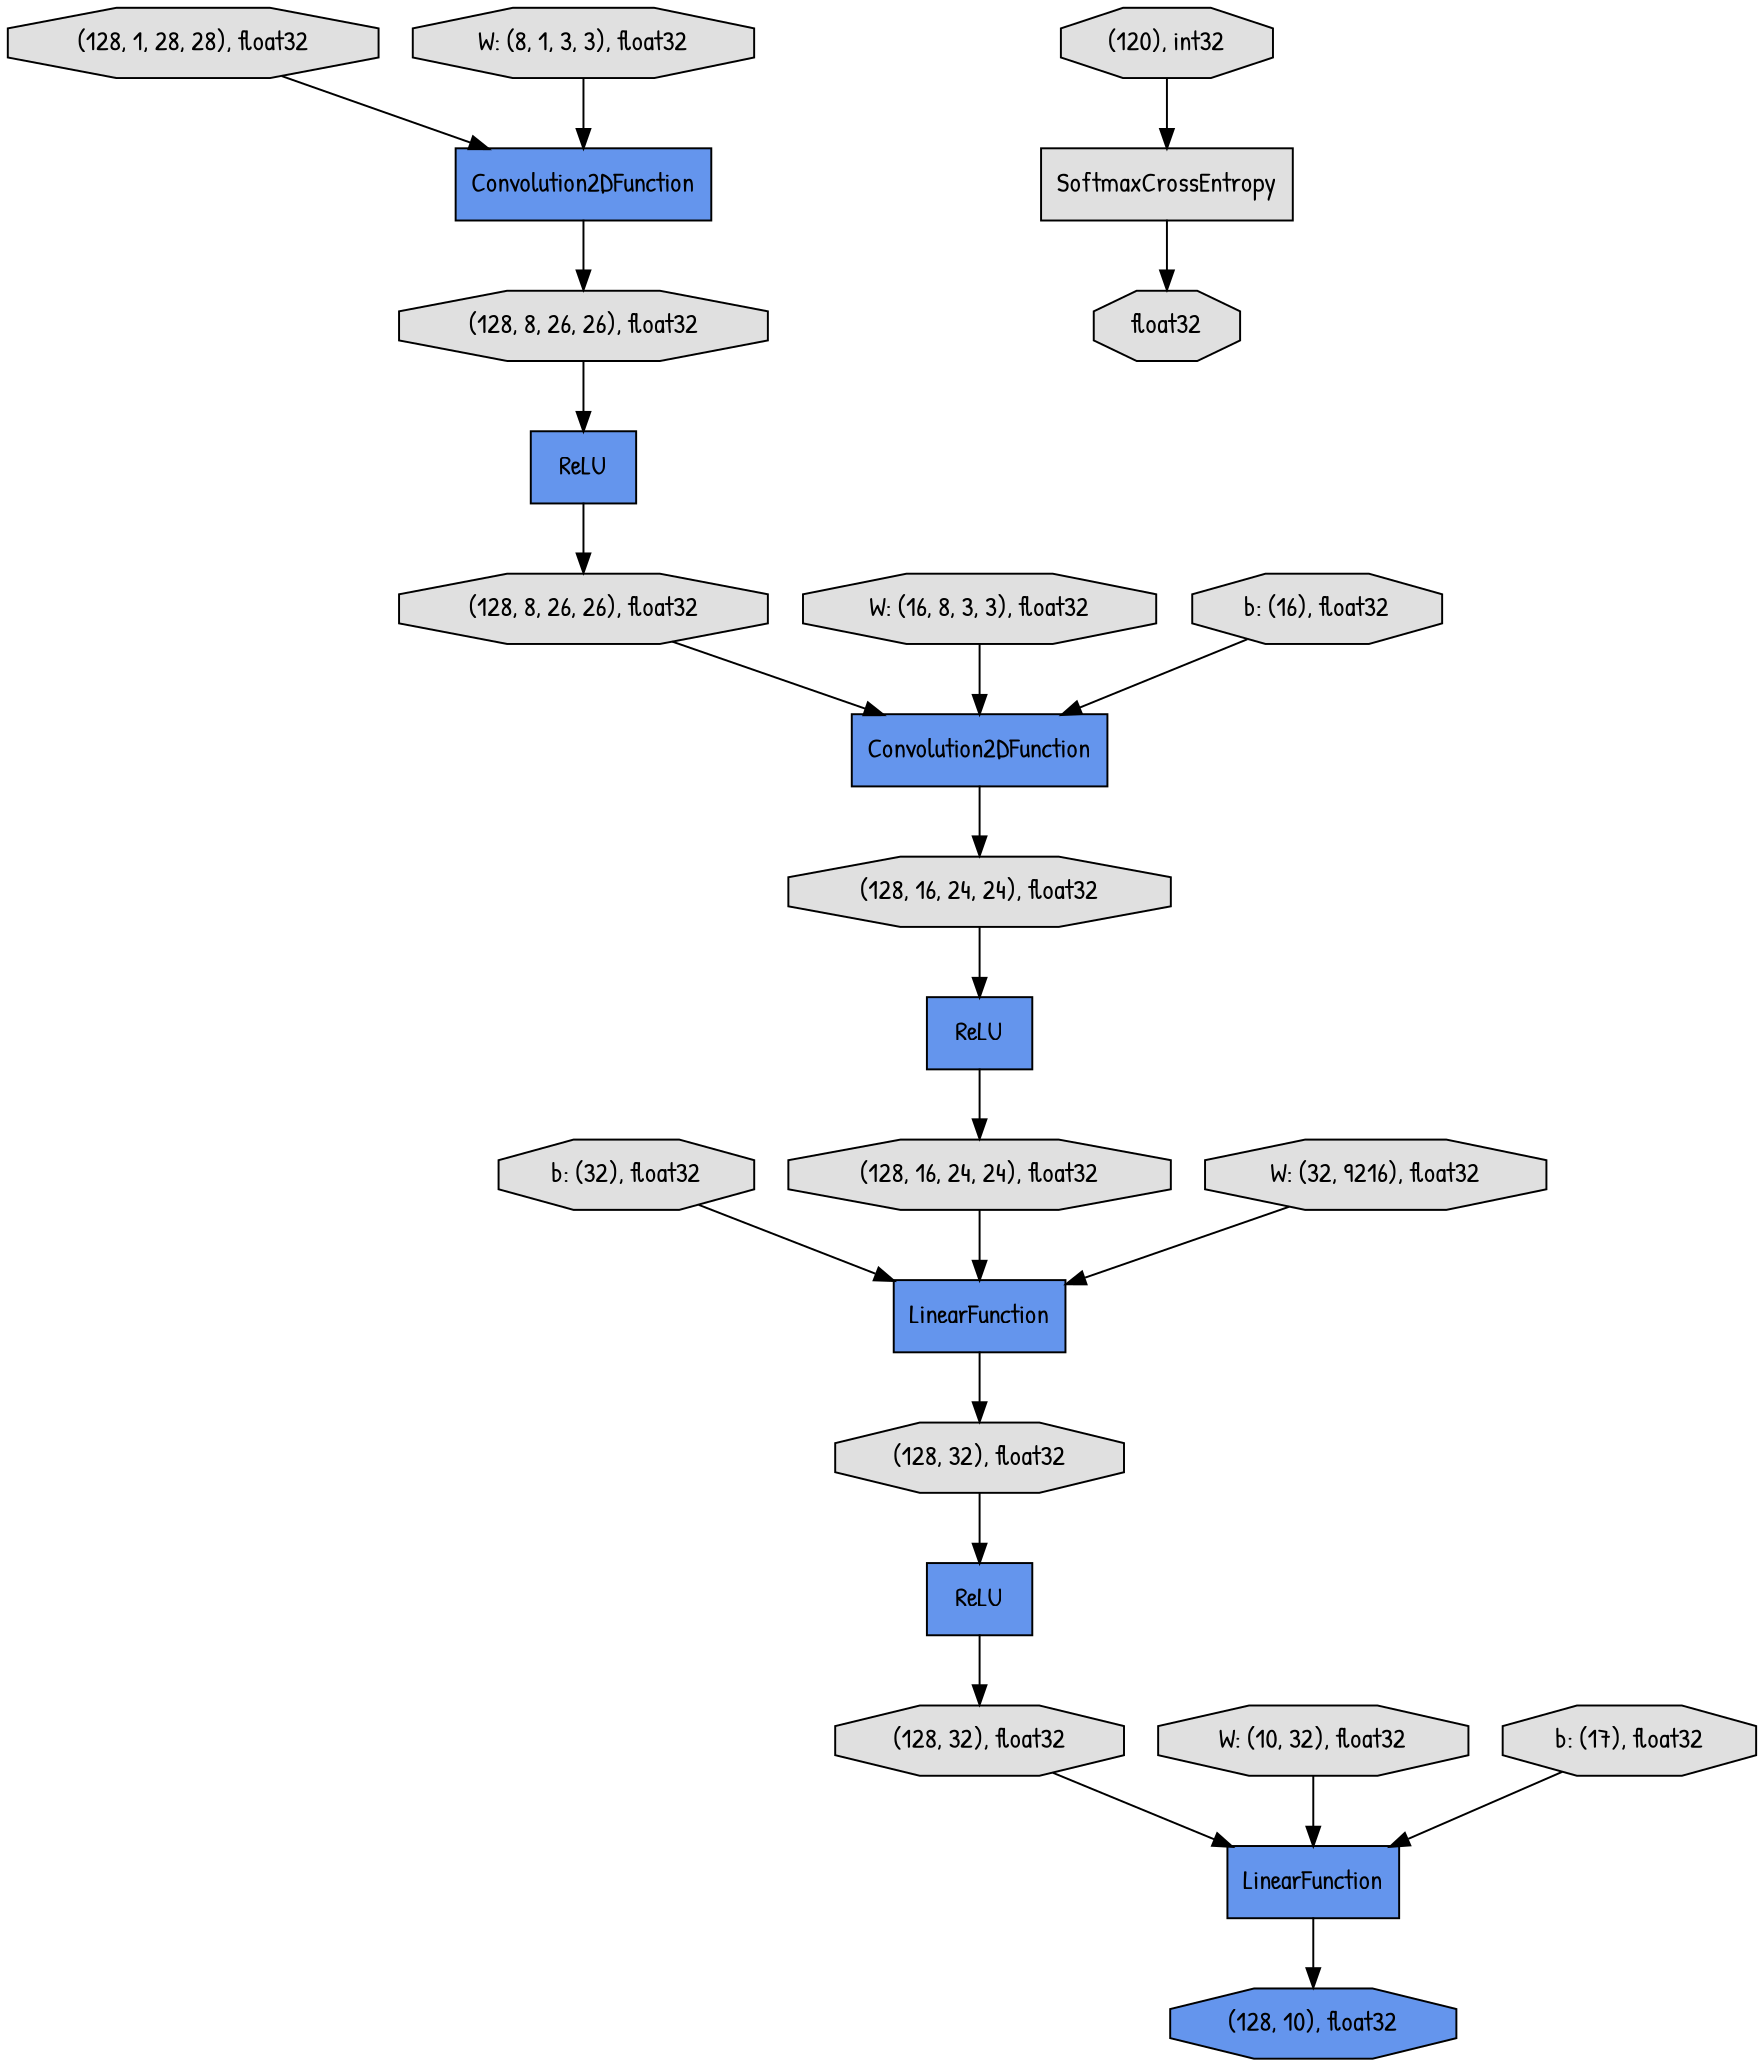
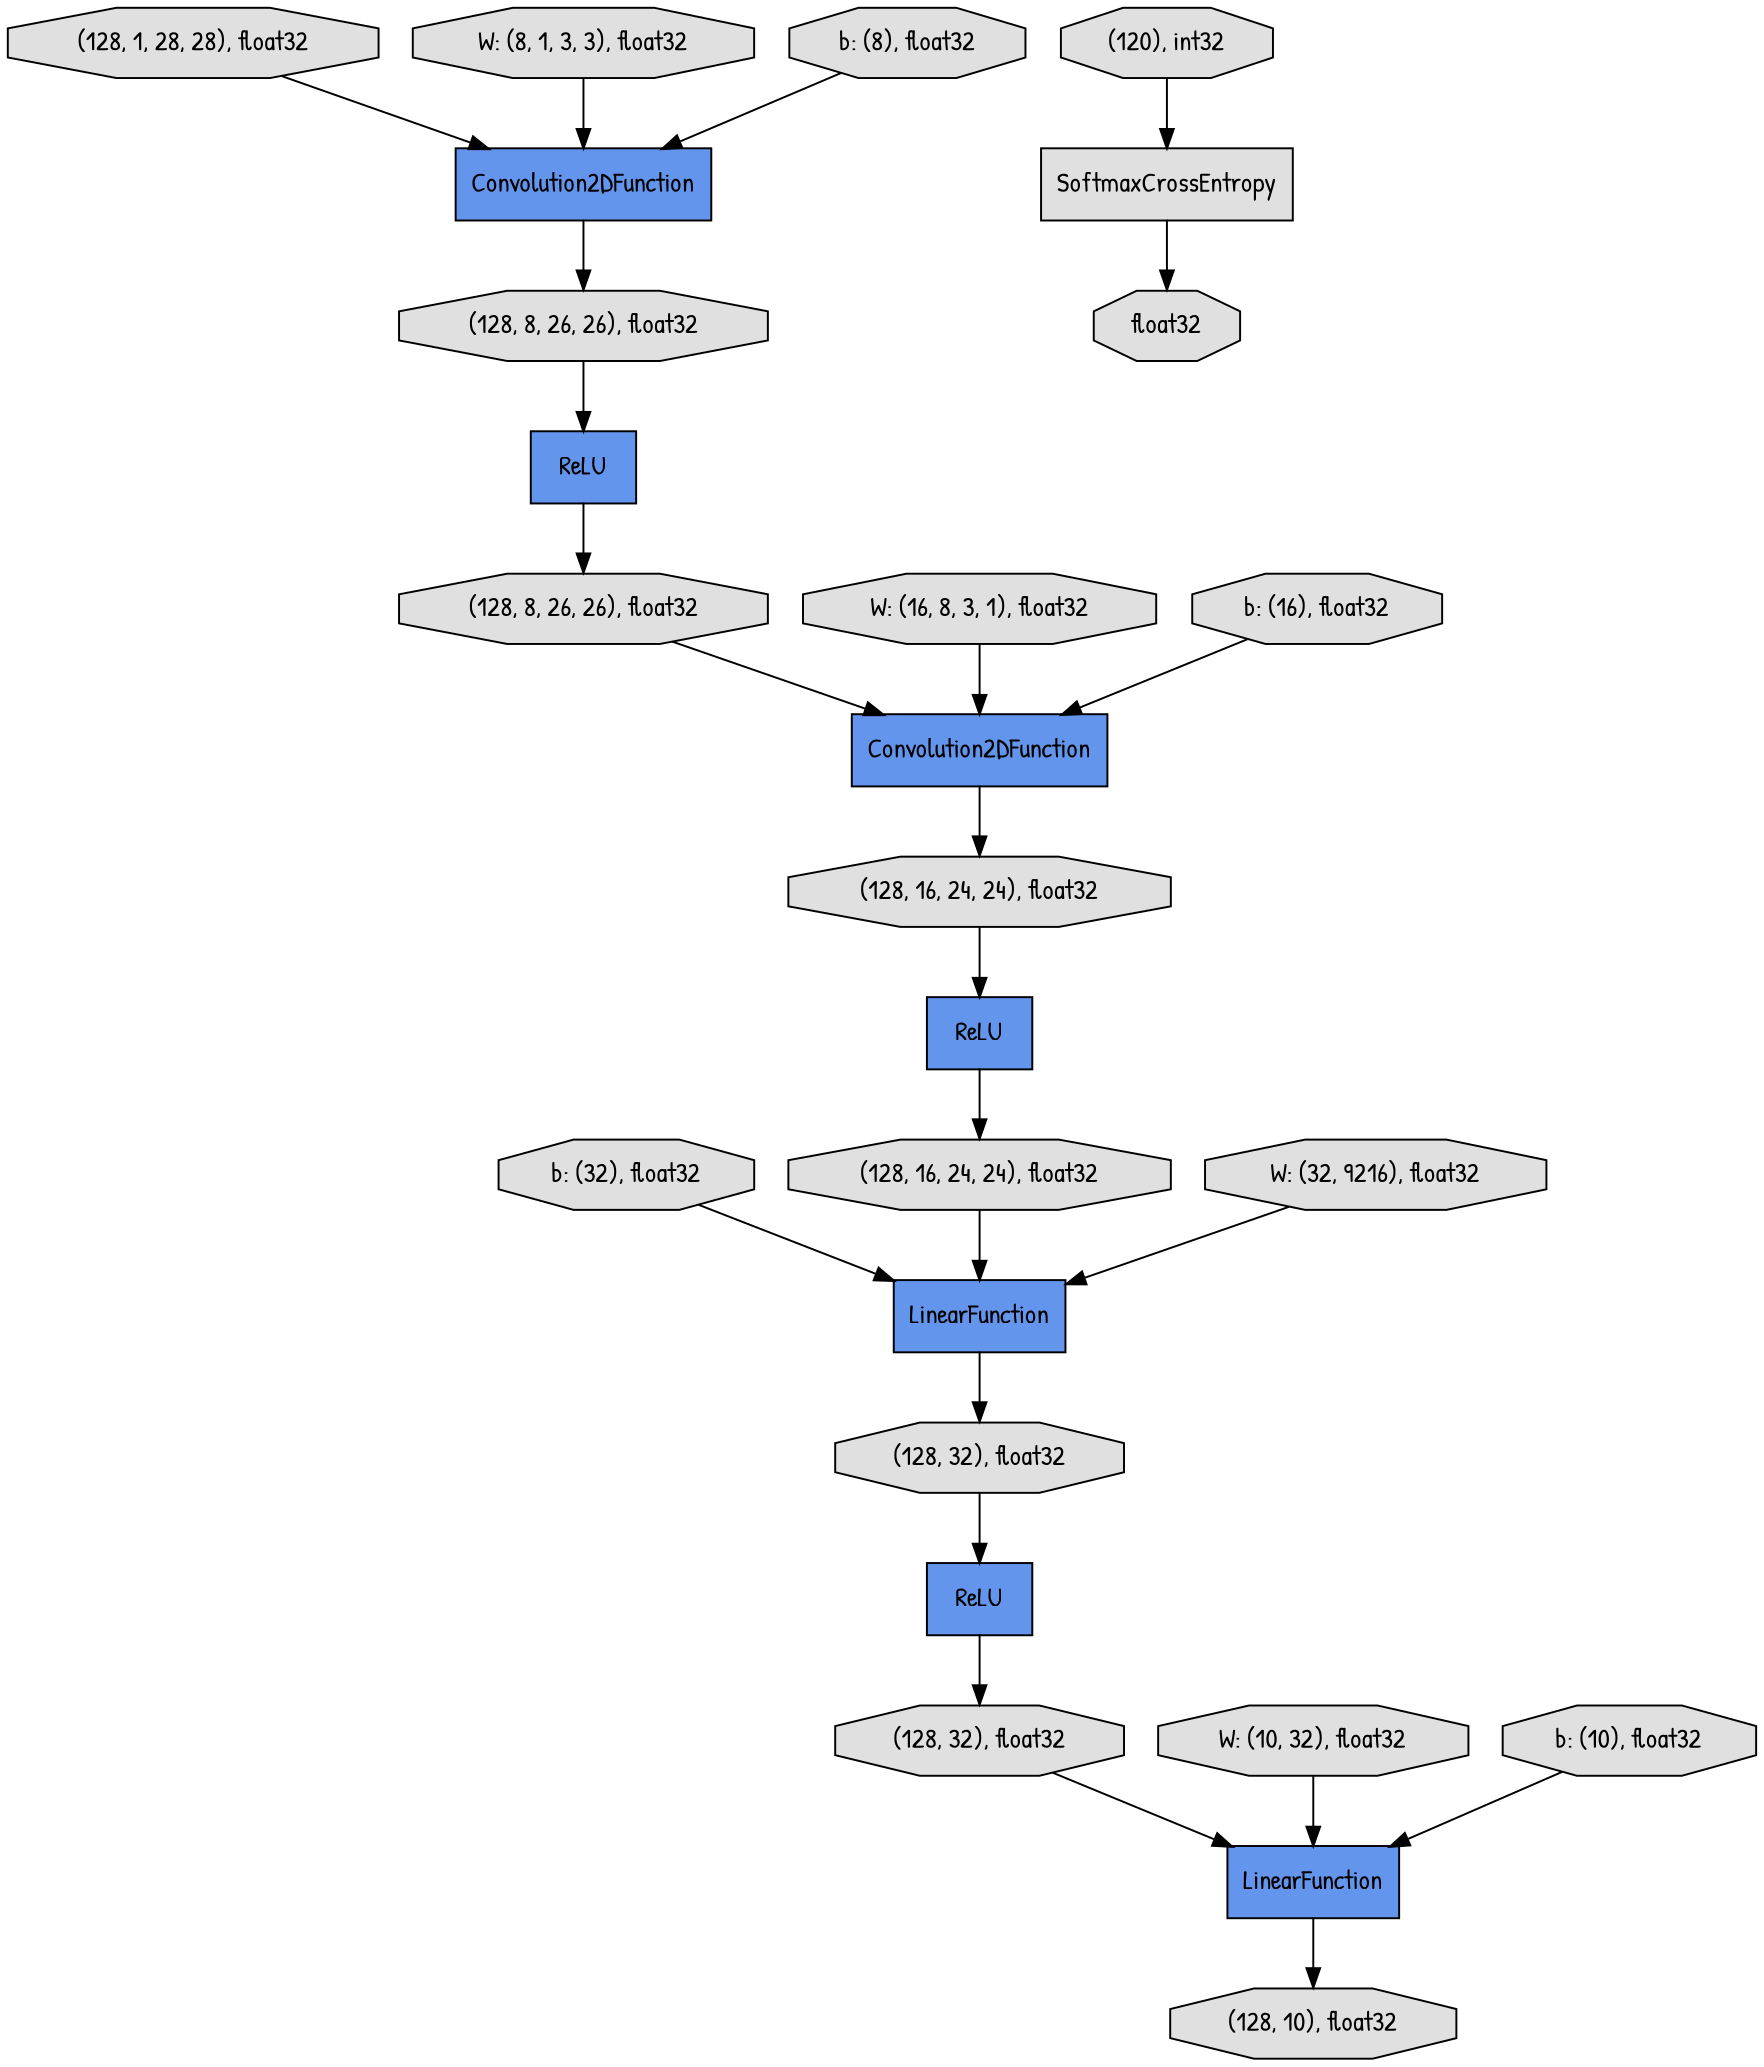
none -> (907, 43)
(980, 609) -> (980, 609)
(1629, 1741) -> (1629, 1741)
(1313, 2024) -> (1313, 2024)
